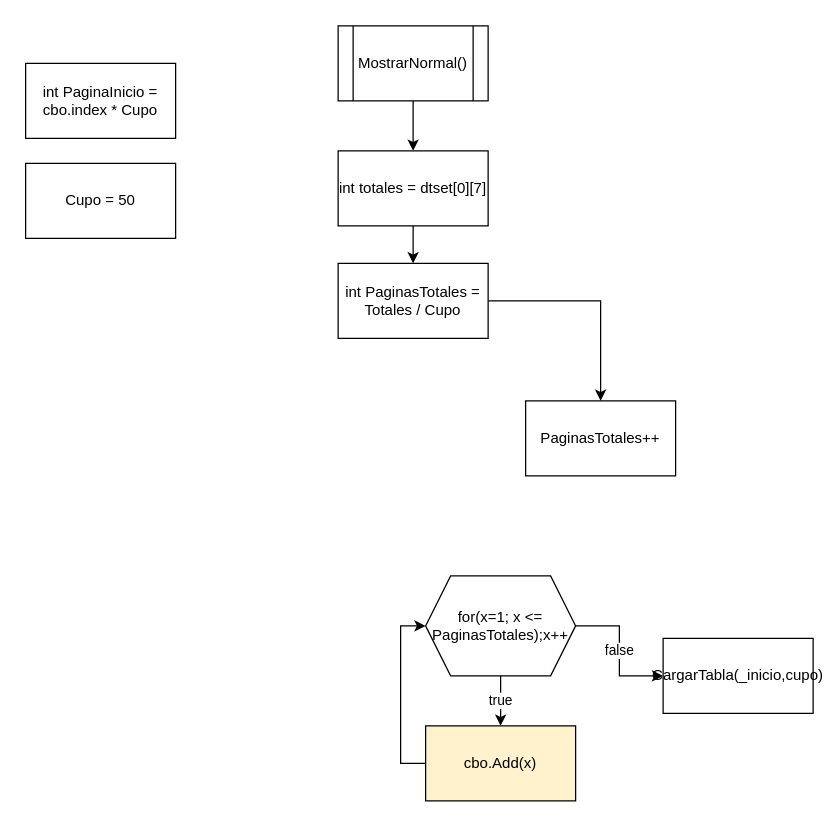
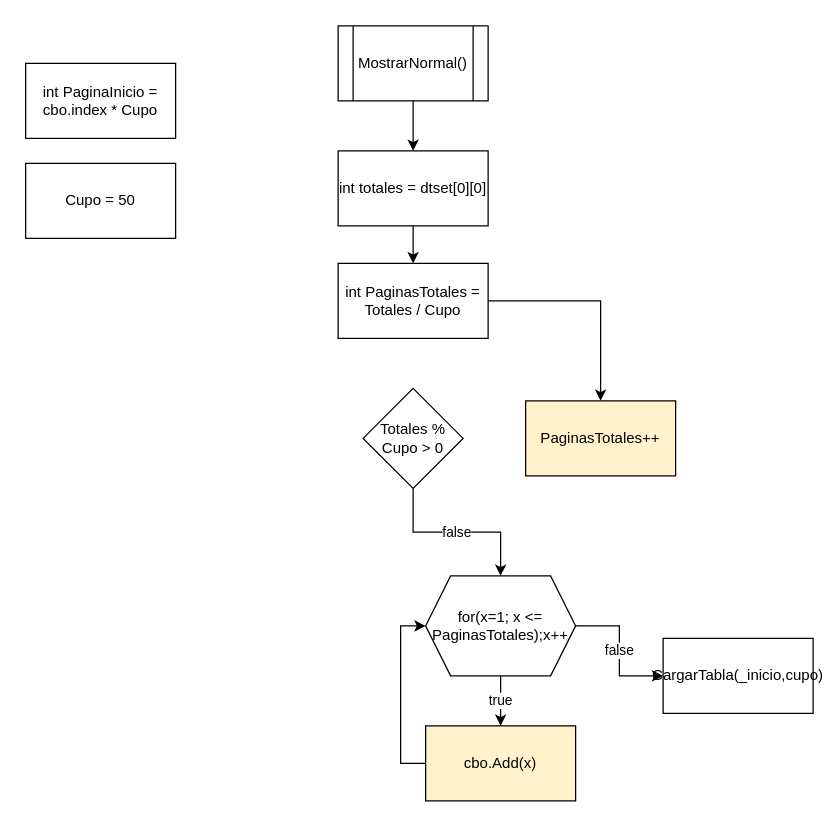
(413, 188) -> (413, 188)
none -> (413, 438)
(601, 438) -> (601, 438)
none -> (452, 532)
